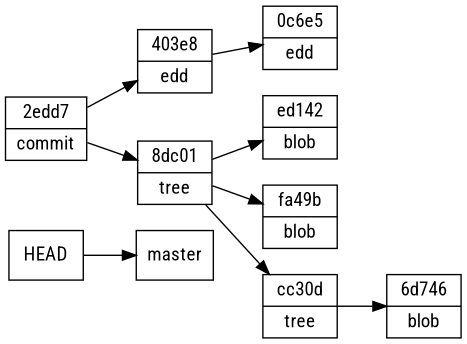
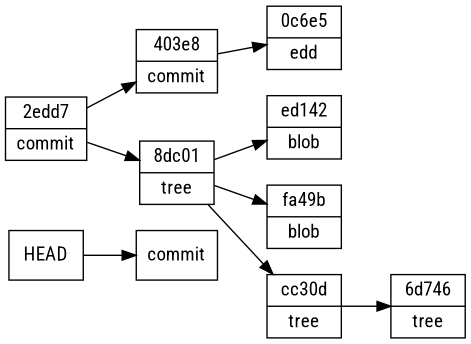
(175, 76) -> (177, 76)
(175, 255) -> (177, 255)
(424, 321) -> (428, 321)
